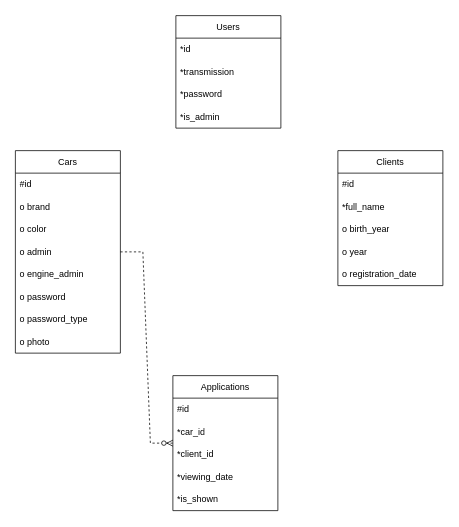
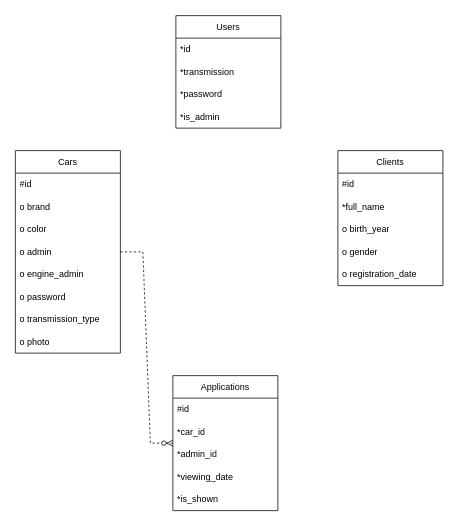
(357, 252) -> (363, 252)
(58, 319) -> (65, 319)
(199, 454) -> (198, 454)
